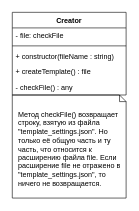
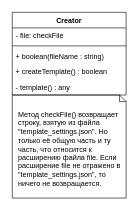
(74, 56) -> (65, 56)
(59, 72) -> (66, 72)
(48, 88) -> (47, 88)
